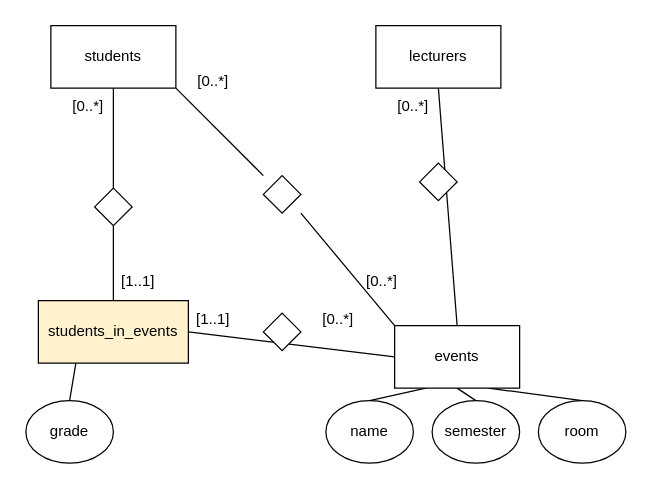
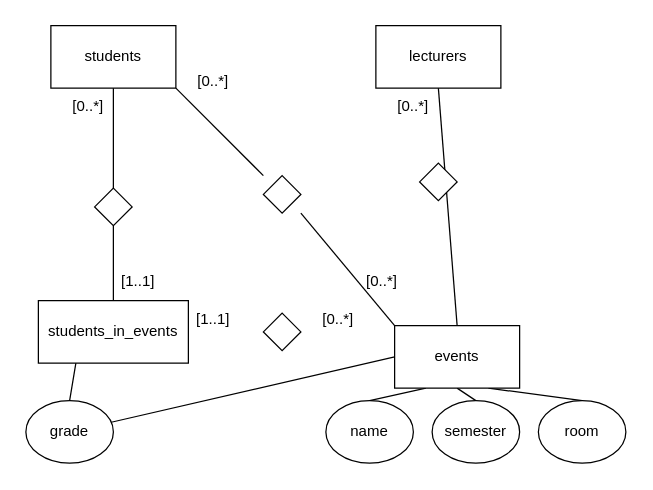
(113, 332) -> (113, 332)
(341, 350) -> (253, 390)
